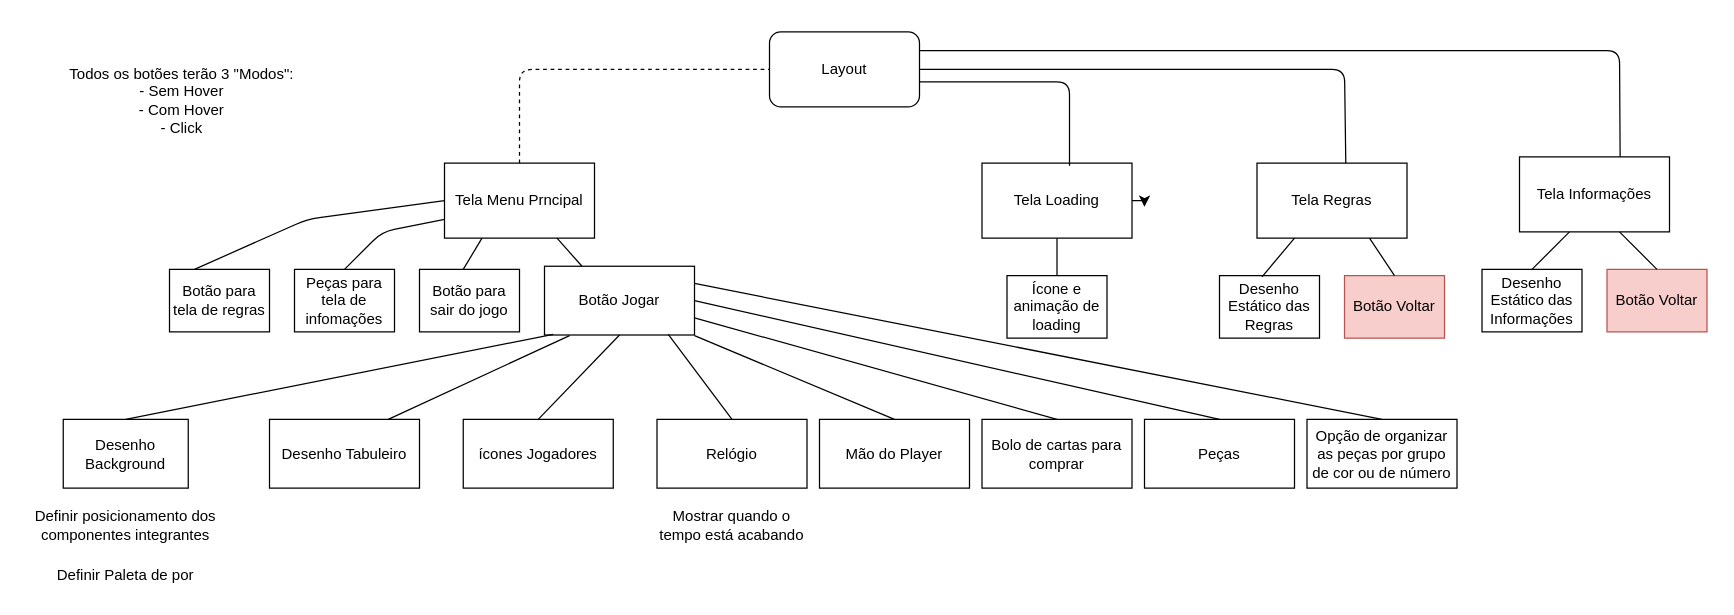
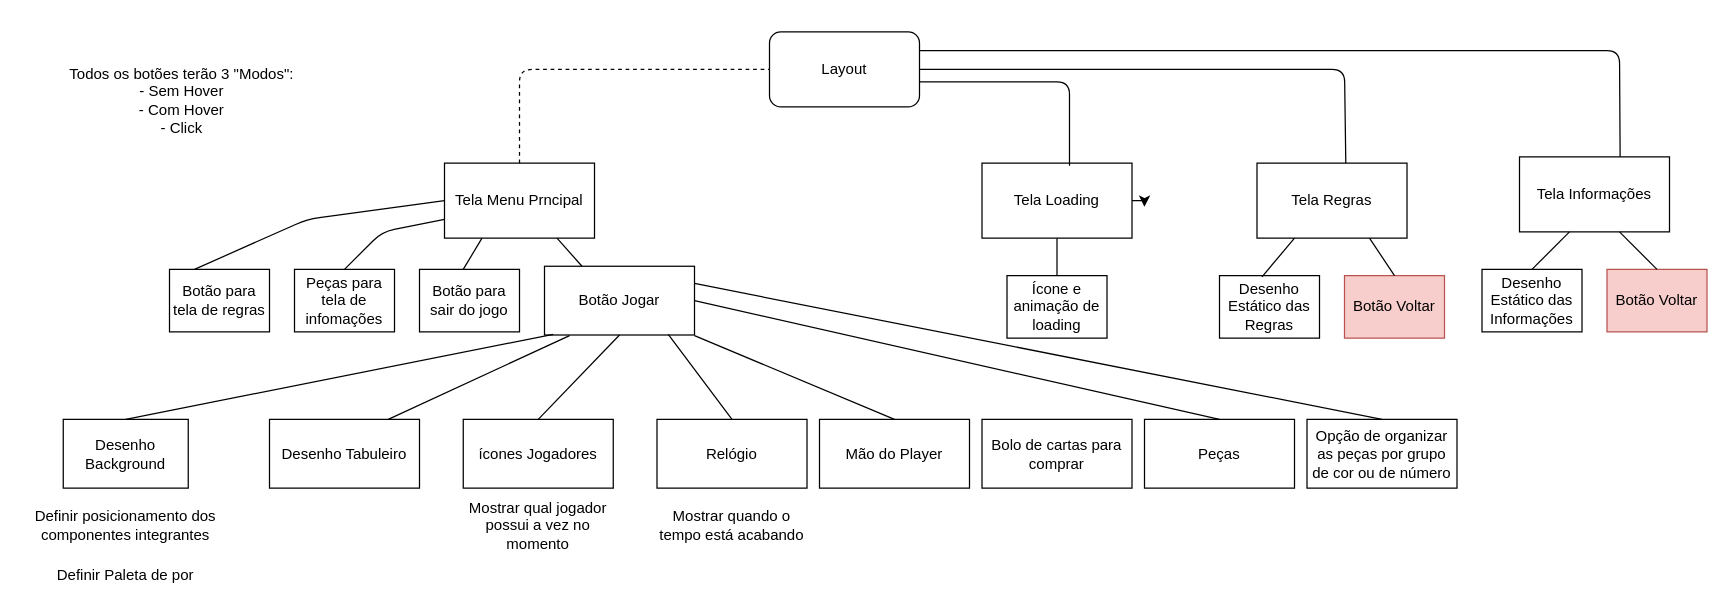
(876, 369) -> none
none -> (538, 526)
